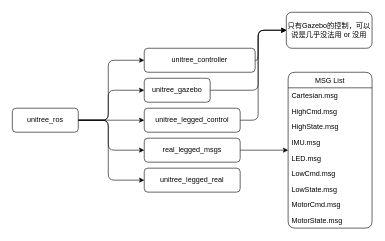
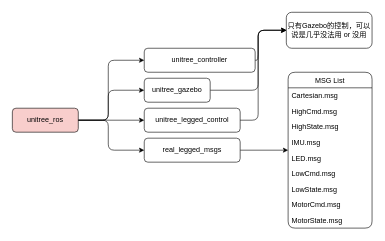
(45, 120) -> (45, 120)
(108, 175) -> none
(192, 180) -> none
